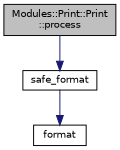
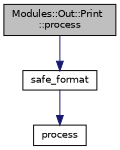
(60, 20) -> (60, 20)
(60, 135) -> (60, 135)
